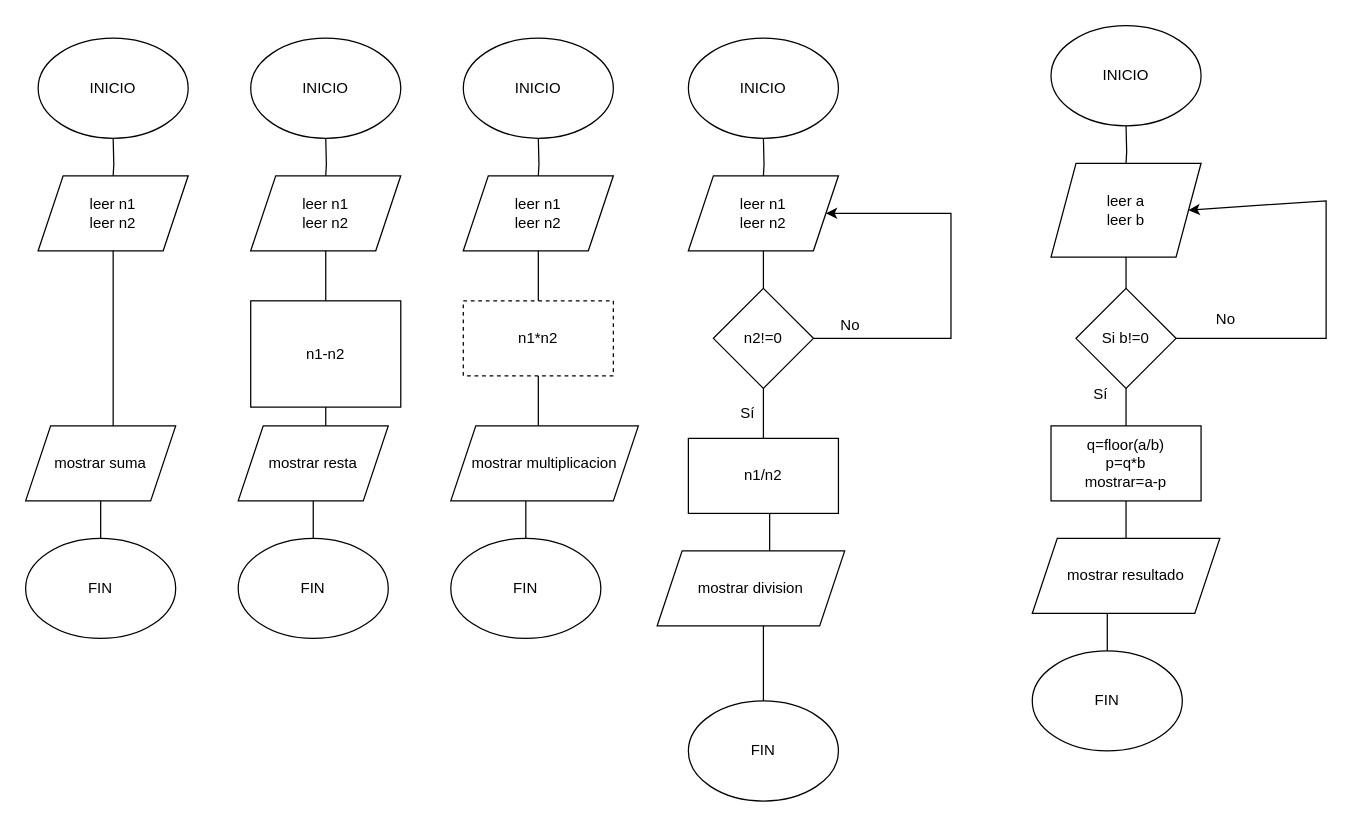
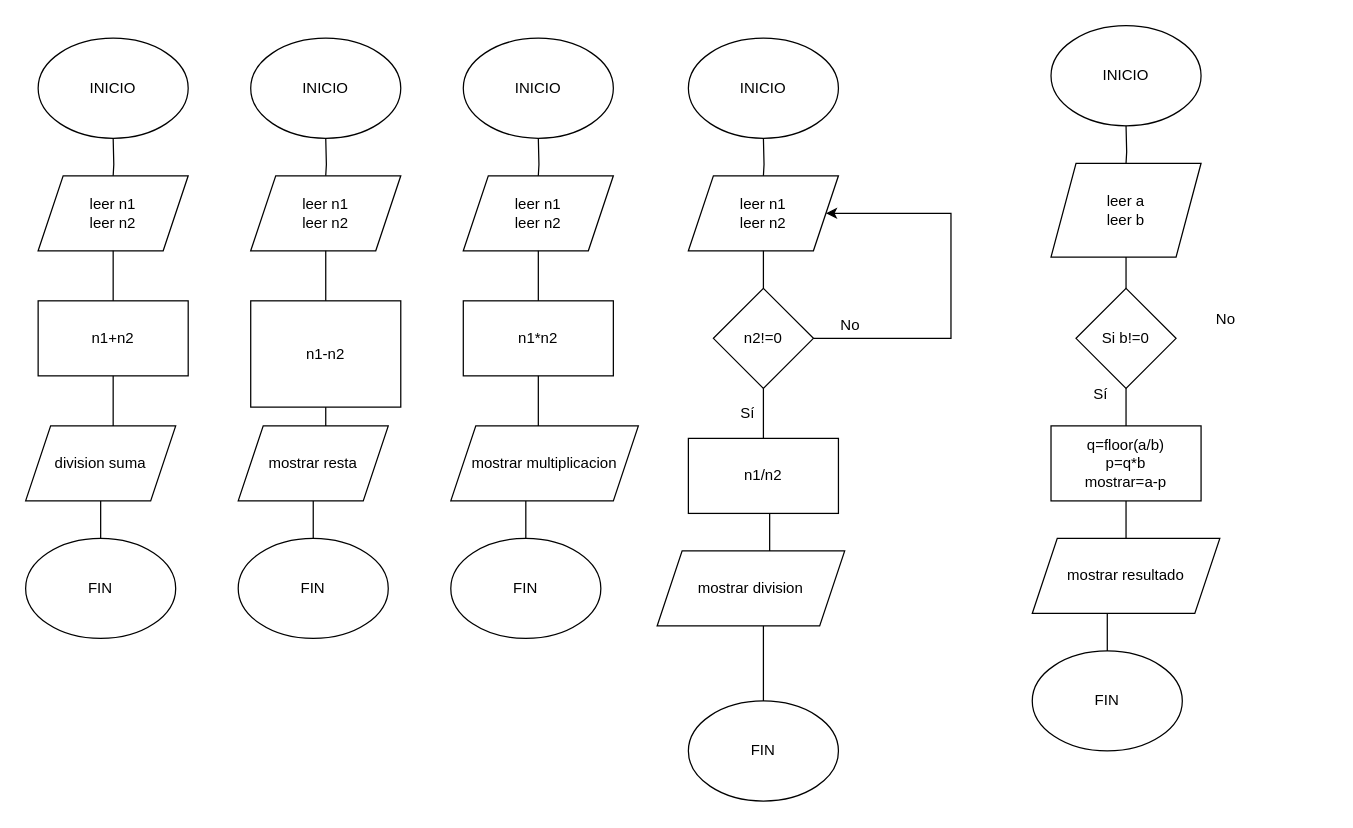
(1326, 280) -> none
none -> (113, 338)
(538, 338) -> (538, 338)
(101, 463) -> (101, 463)
